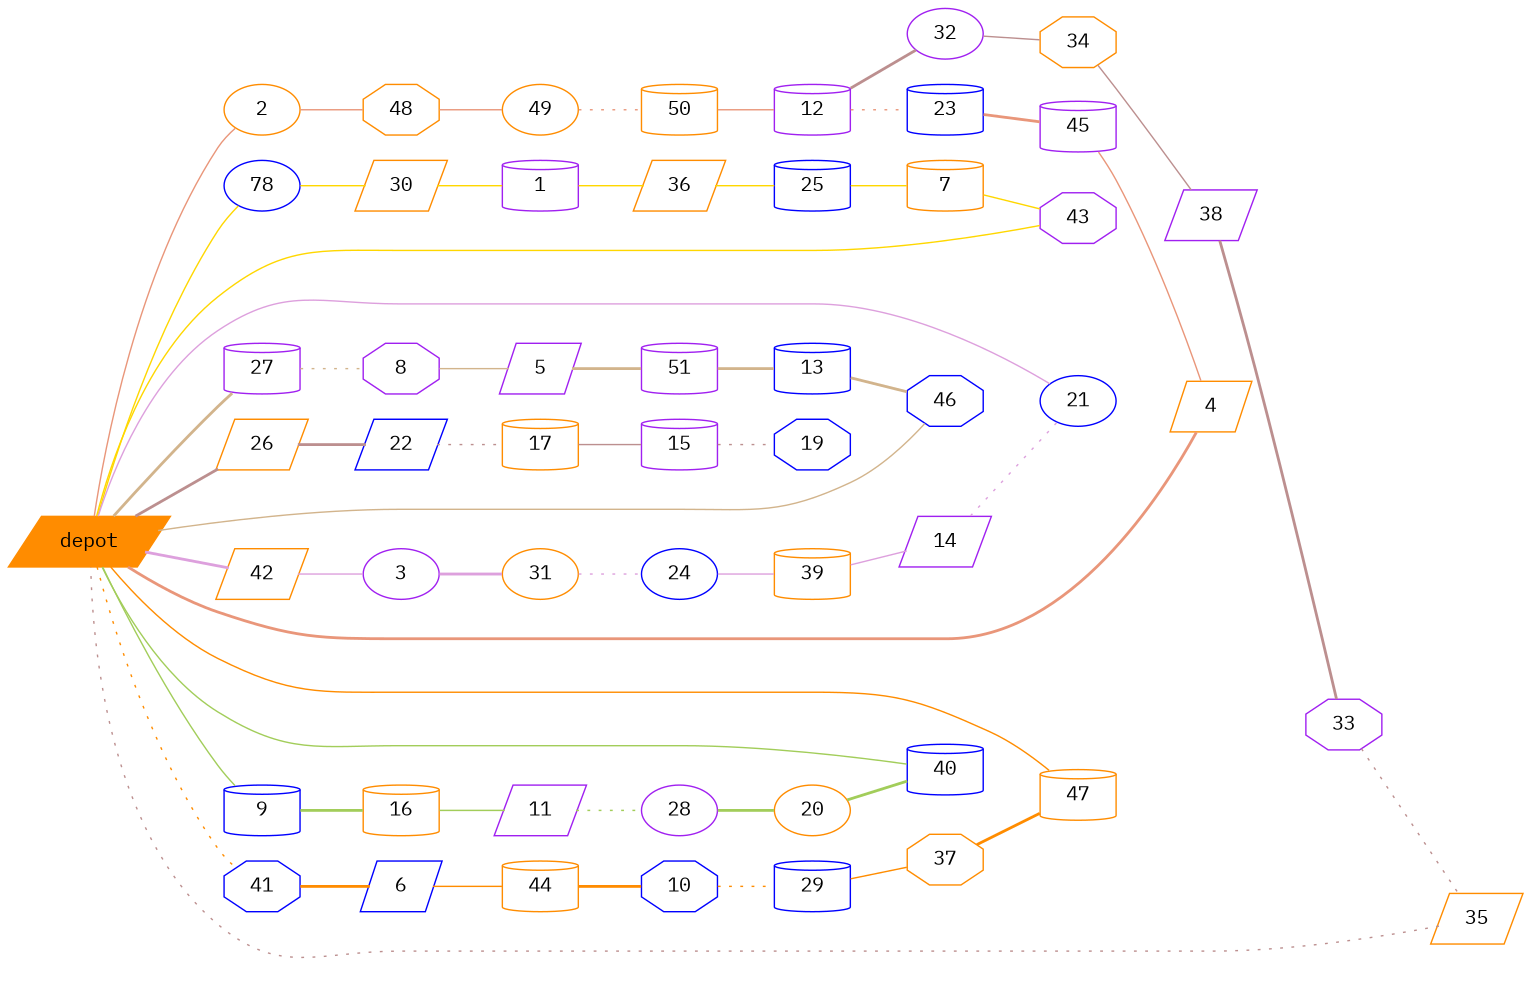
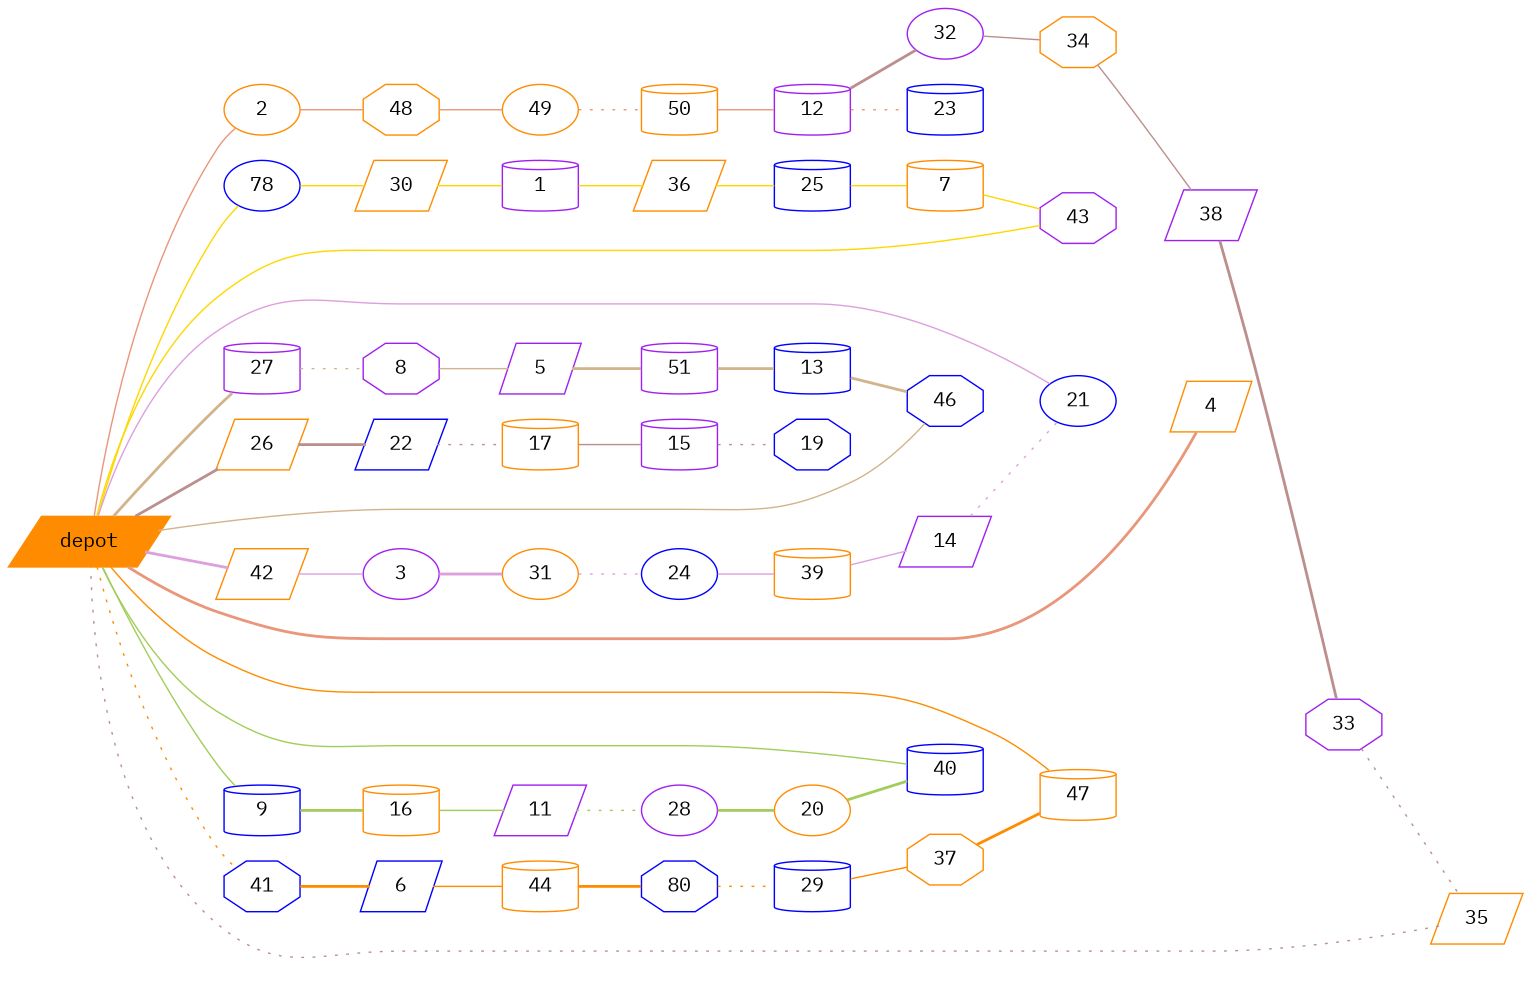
(1078, 127) -> none
(679, 886) -> (679, 886)
